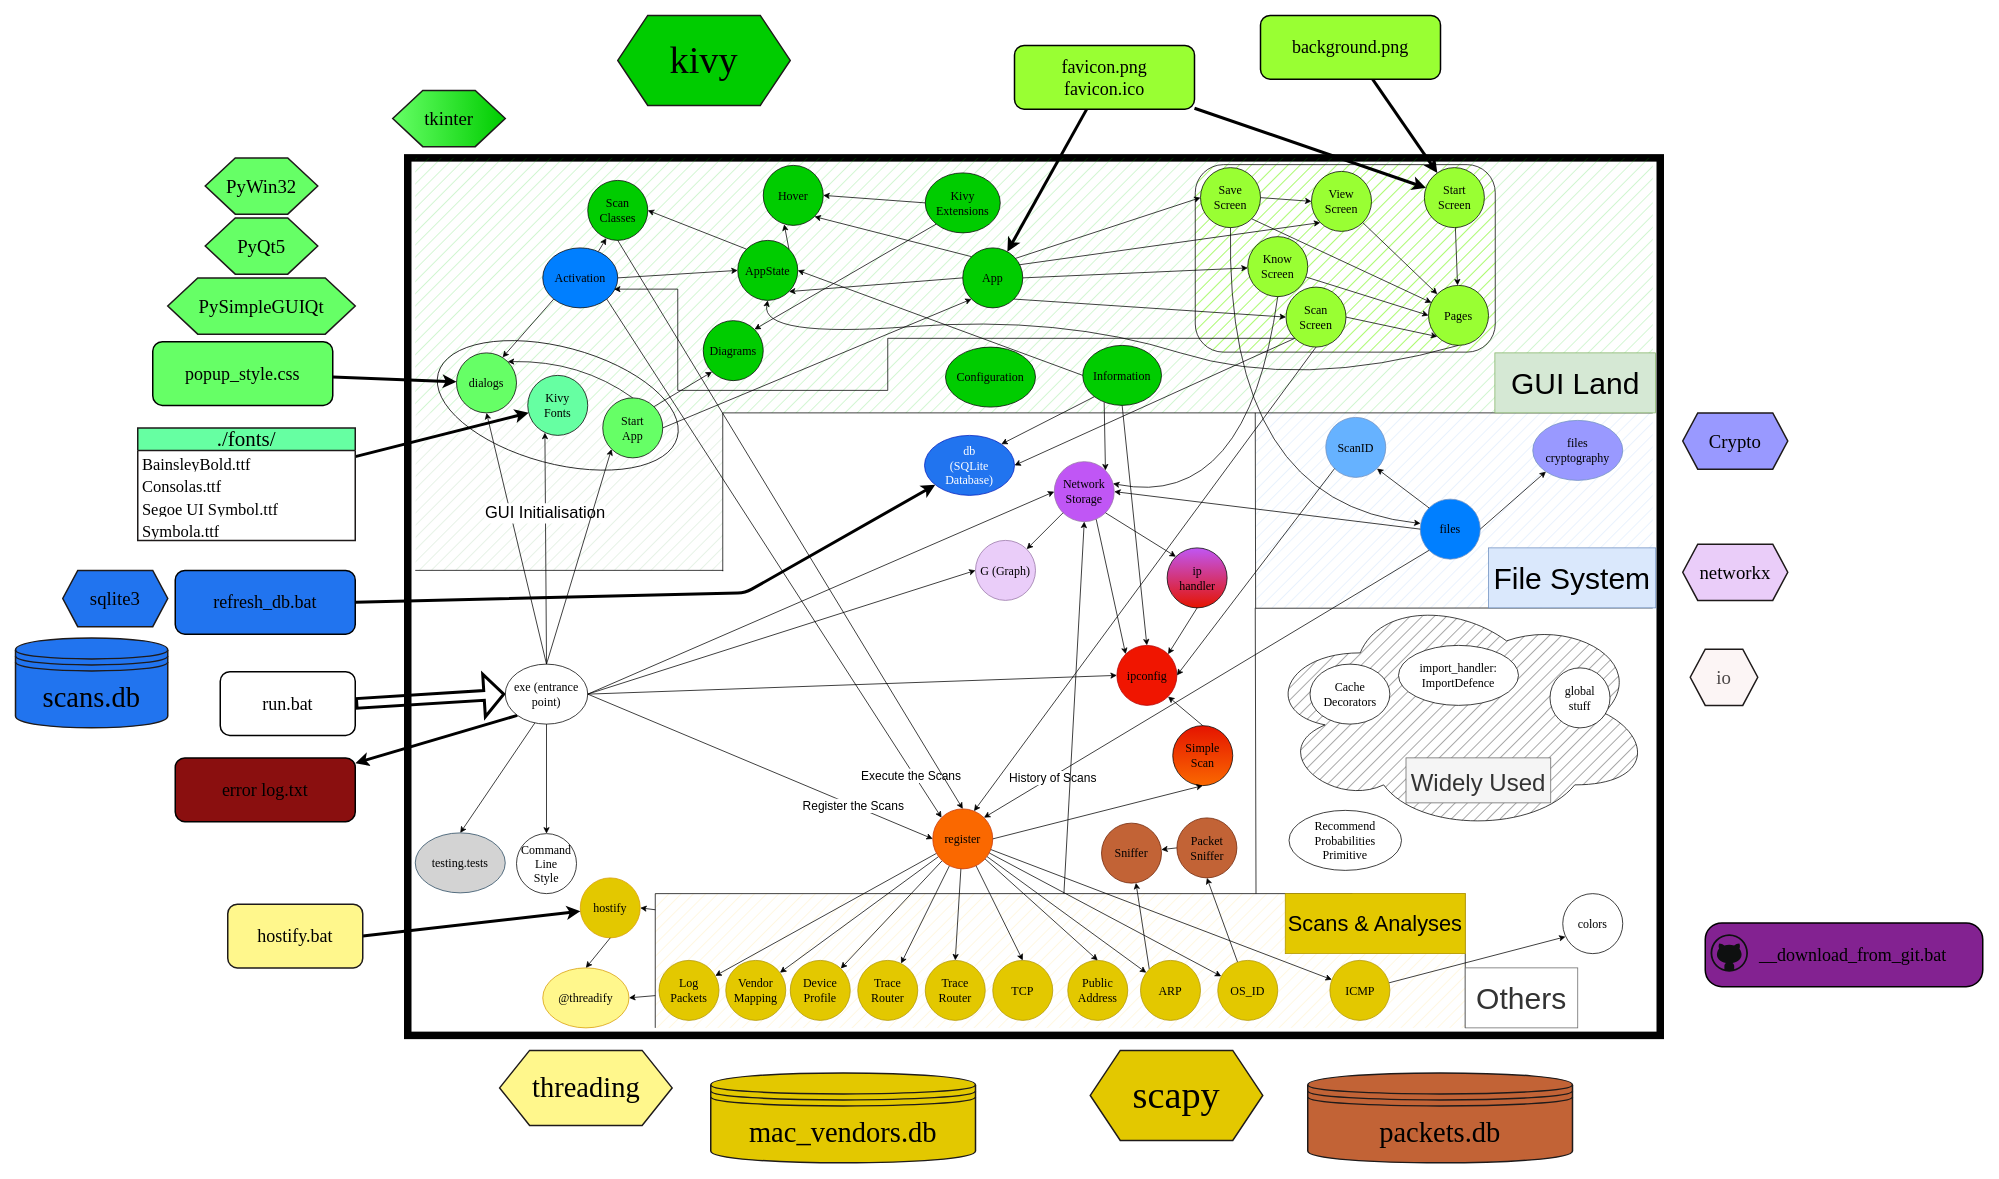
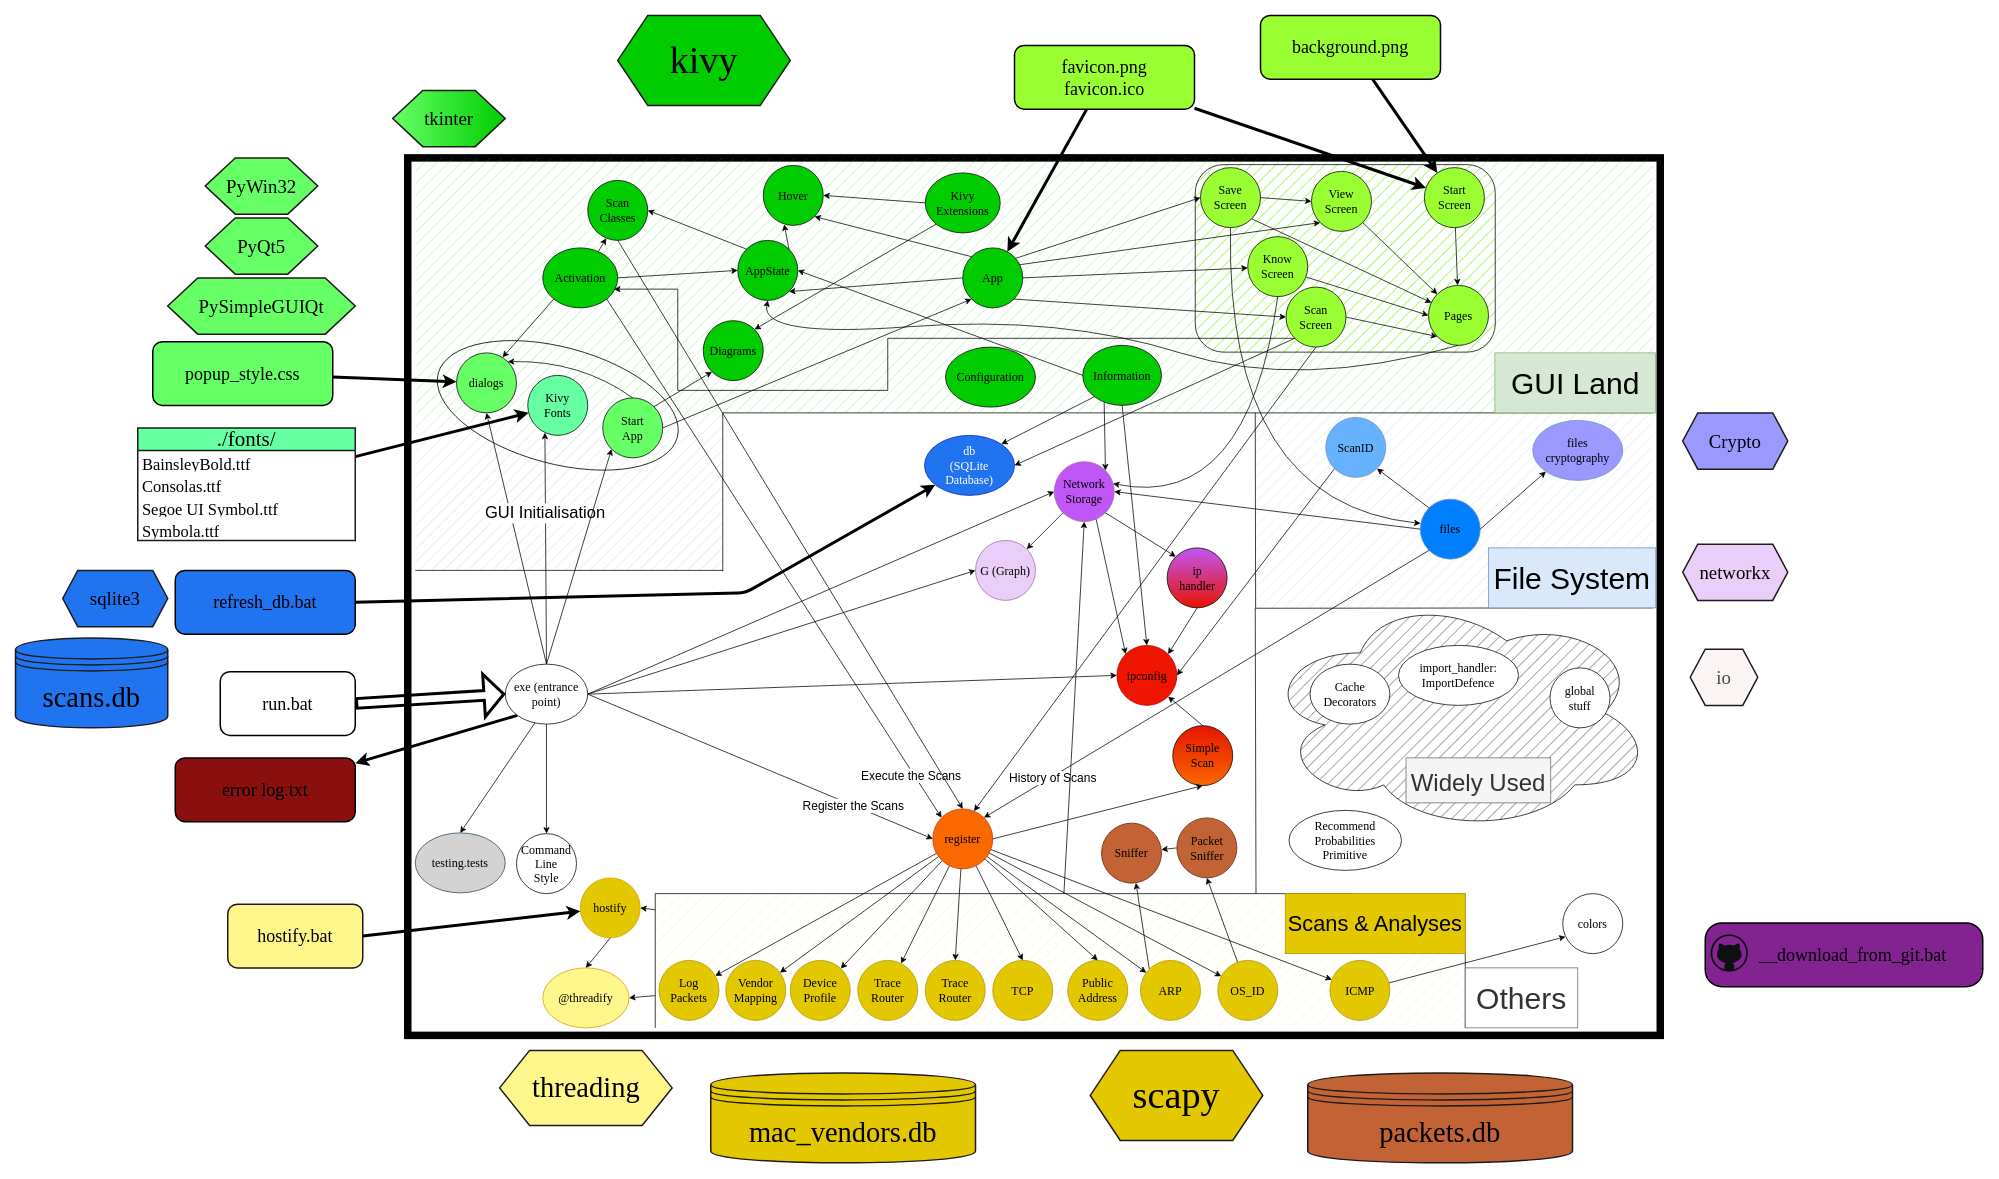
(580, 278) -> (580, 278)
